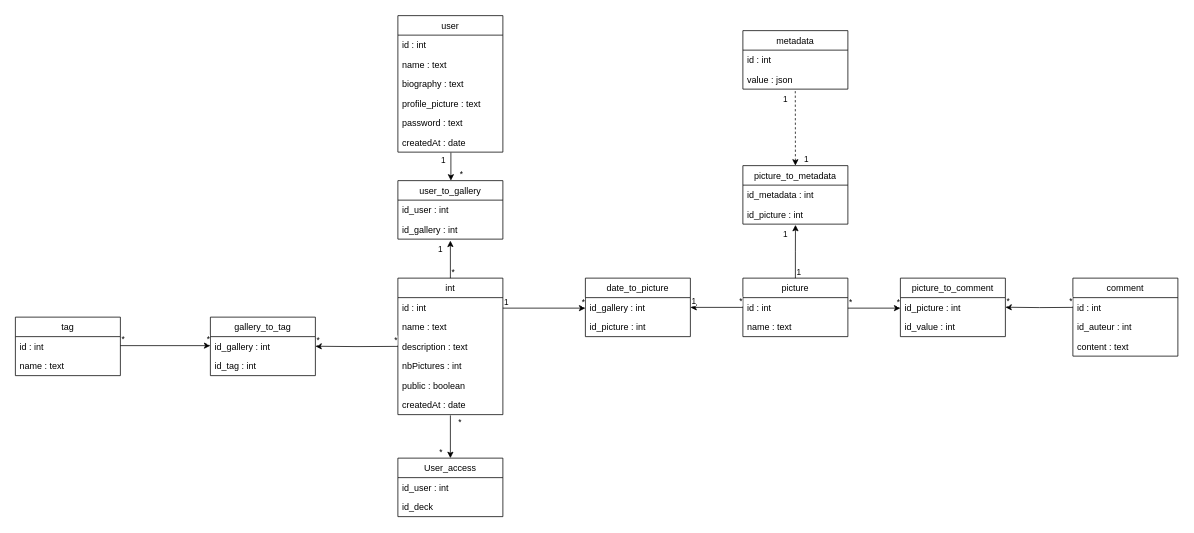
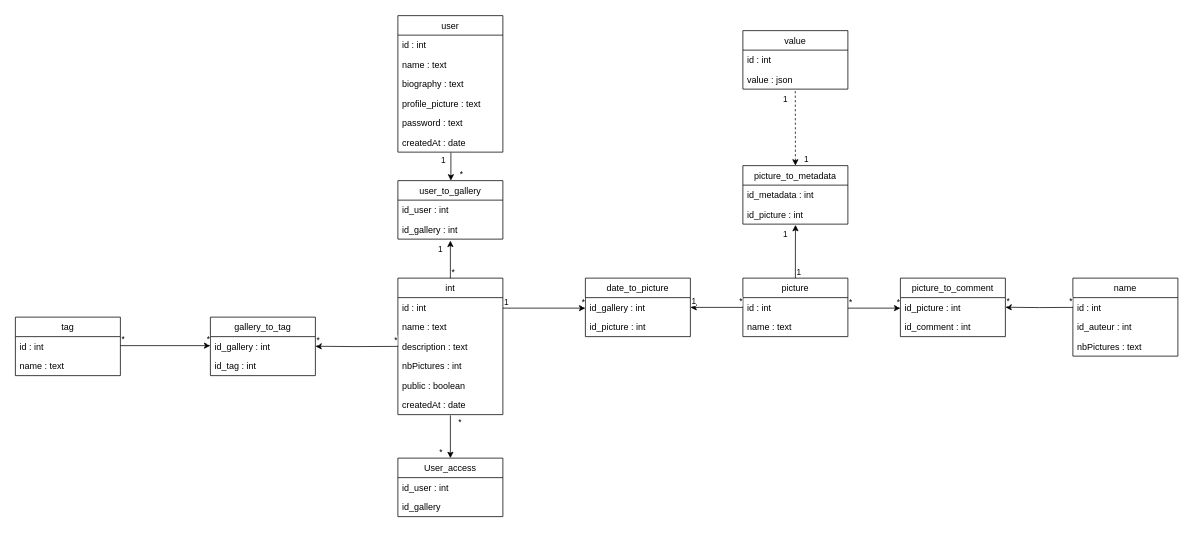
(795, 41) -> (795, 41)
(1125, 288) -> (1125, 288)
(934, 327) -> (940, 327)
(1109, 347) -> (1115, 347)
(418, 507) -> (424, 507)
